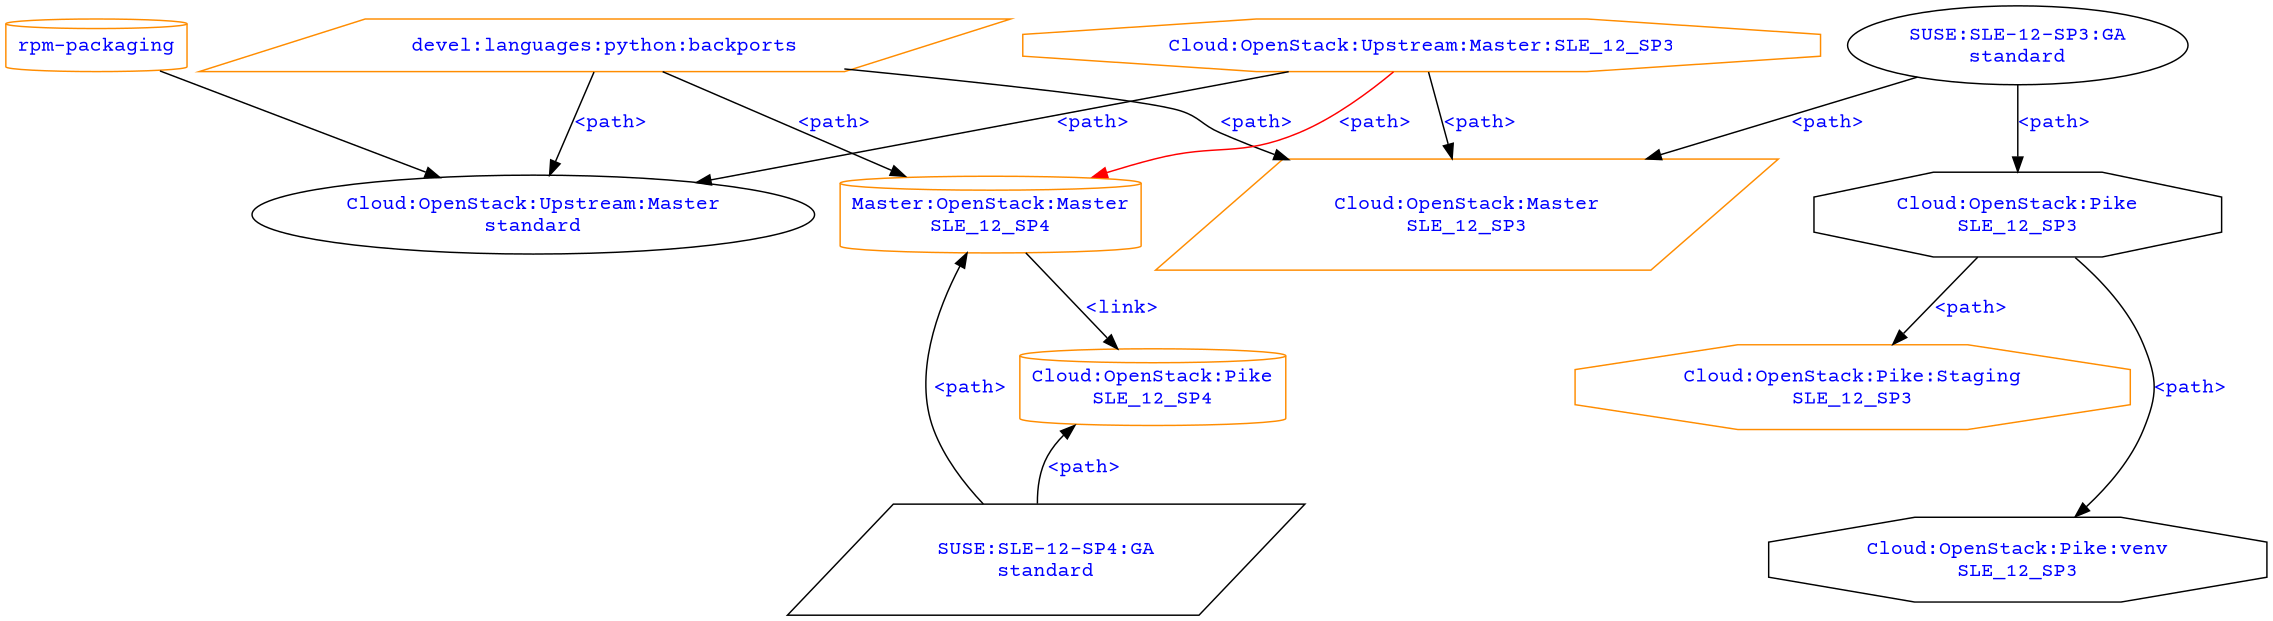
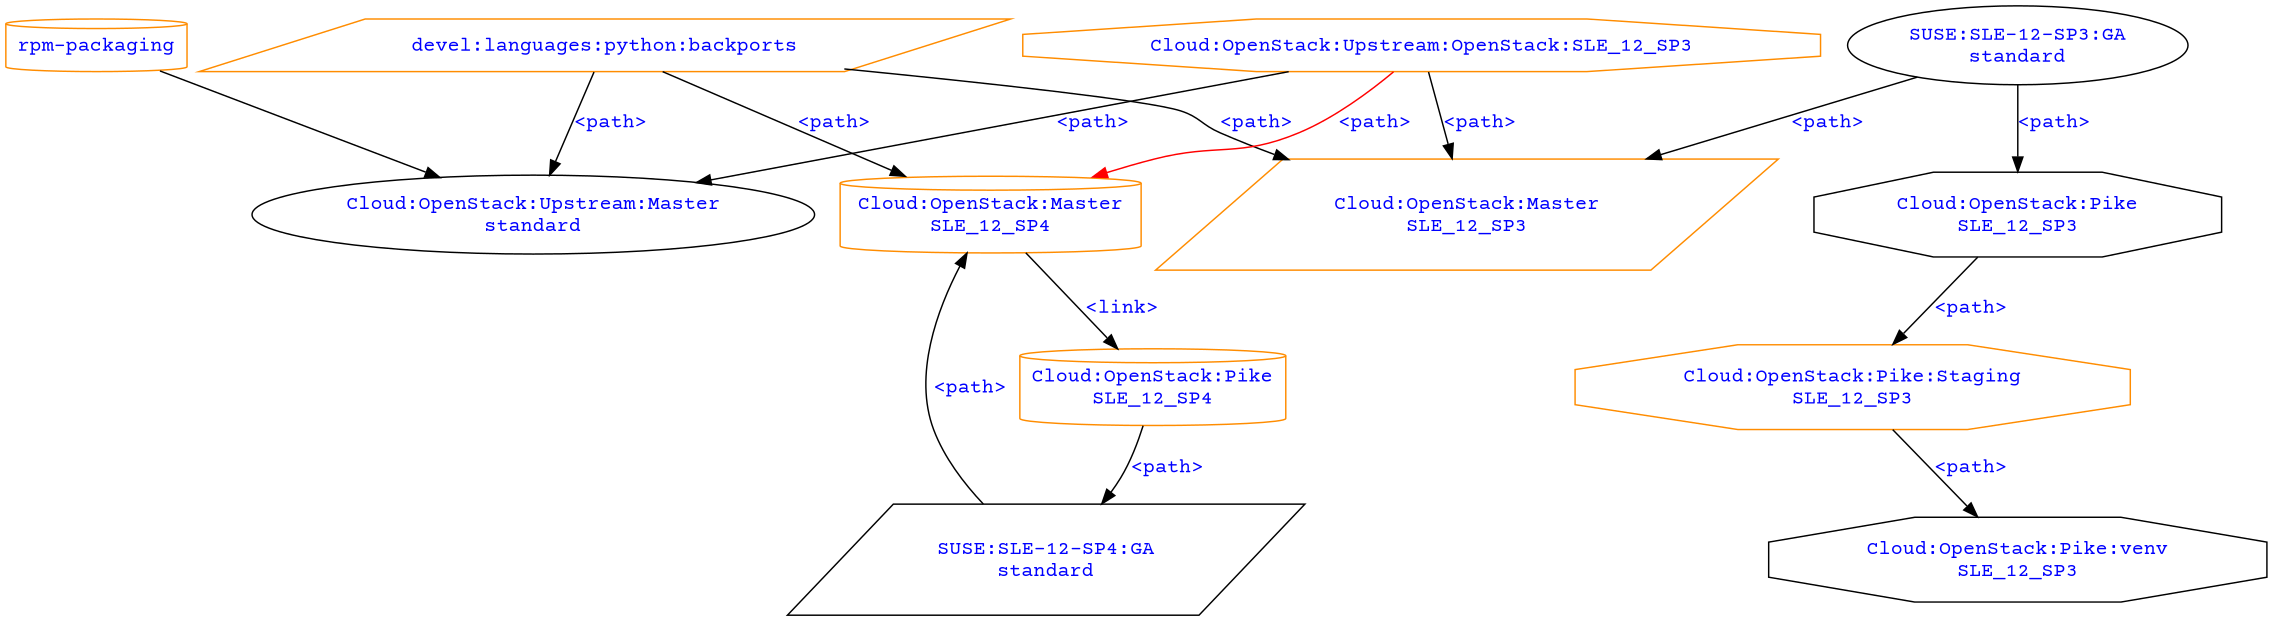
(1422, 45) -> (1422, 45)
(991, 215) -> (991, 215)
(2154, 380) -> (1930, 468)
(1043, 466) -> (1130, 460)
